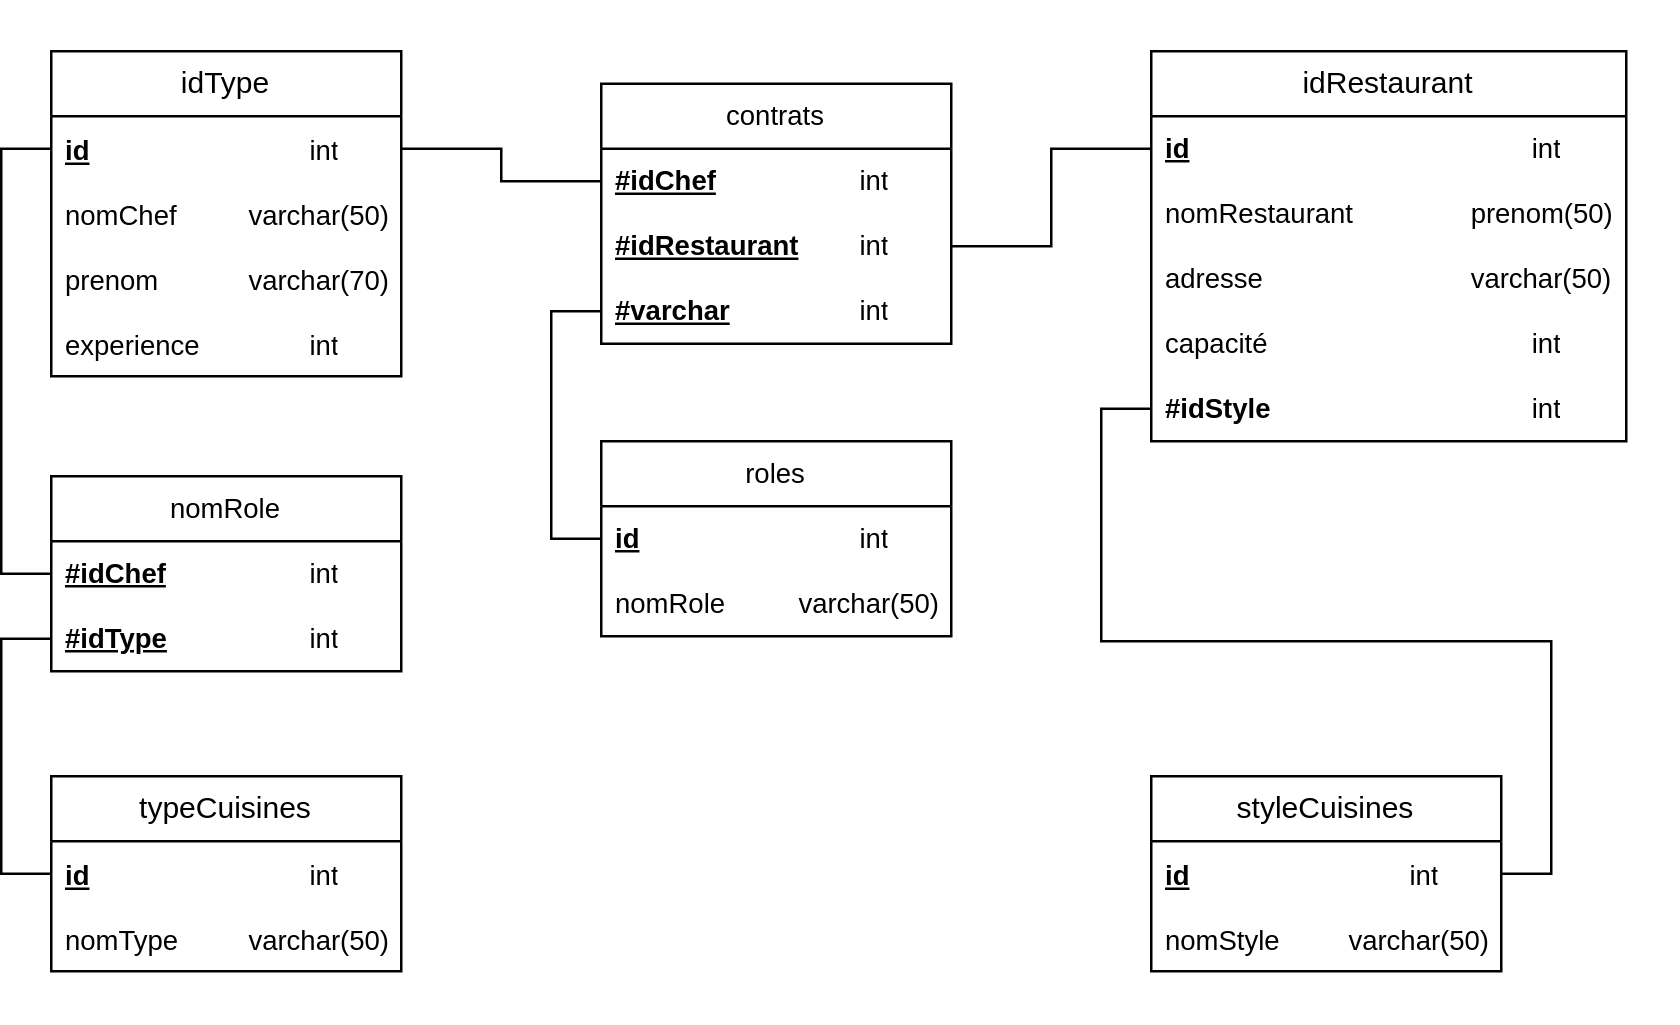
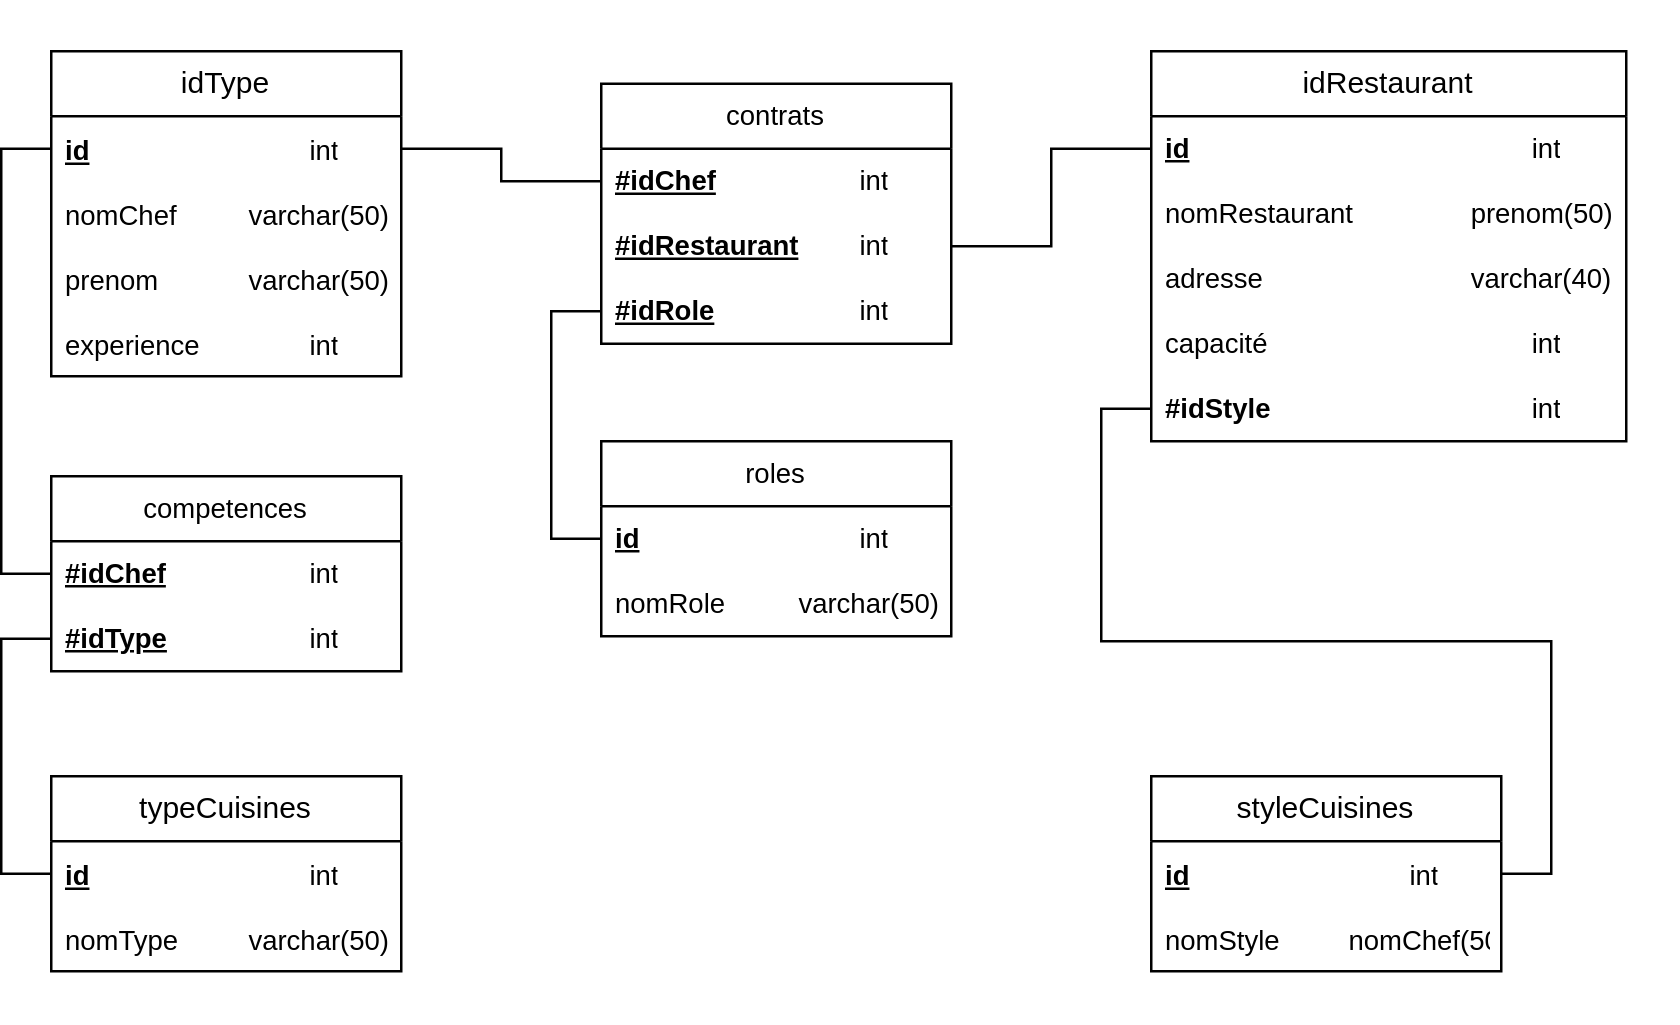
(1336, 280) -> (1336, 280)
(226, 282) -> (226, 282)
(720, 313) -> (706, 313)
(226, 509) -> (226, 509)
(1329, 960) -> (1329, 960)
